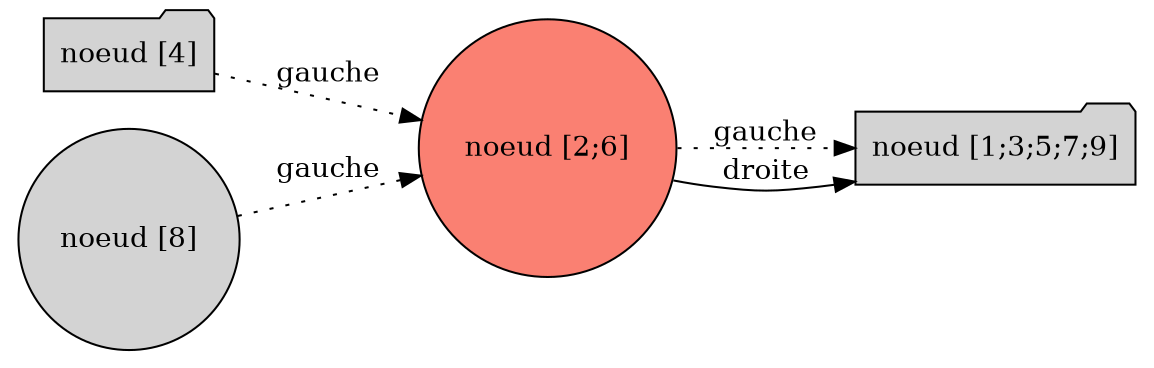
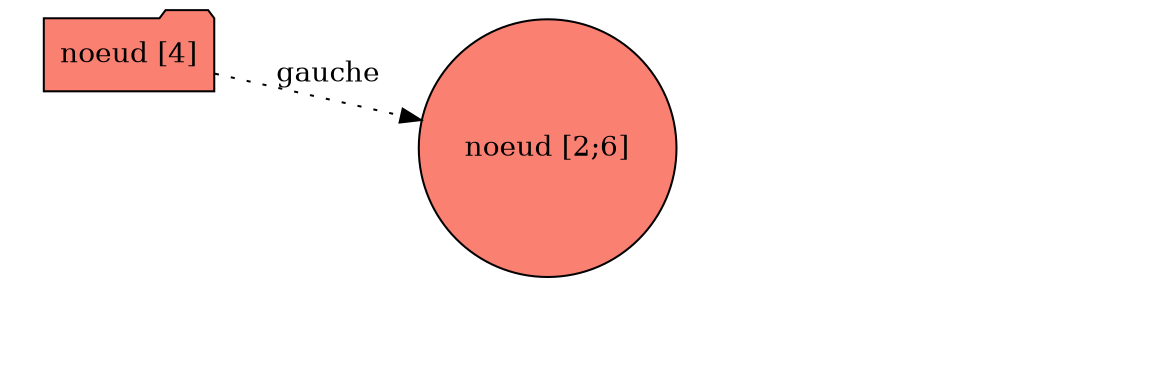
(129, 55) -> (129, 55)
(995, 148) -> none
(129, 239) -> none
